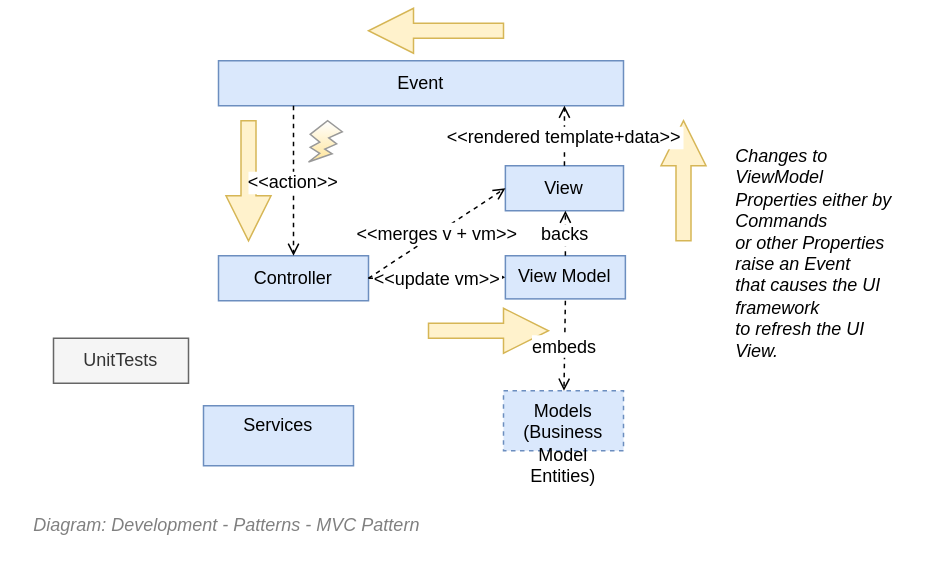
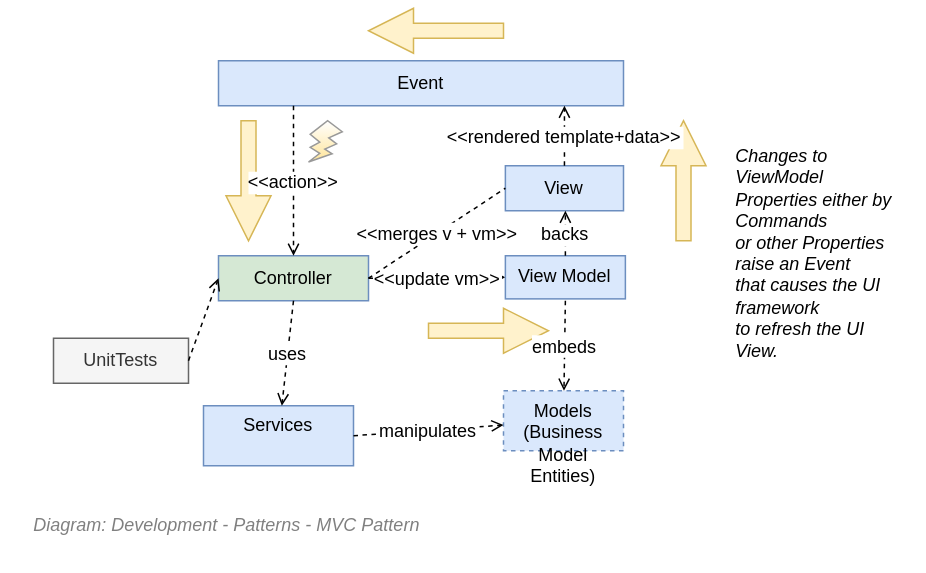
(499, 192) -> (501, 191)
(293, 278) -> (293, 278)
none -> (203, 321)
none -> (288, 352)
none -> (426, 431)
